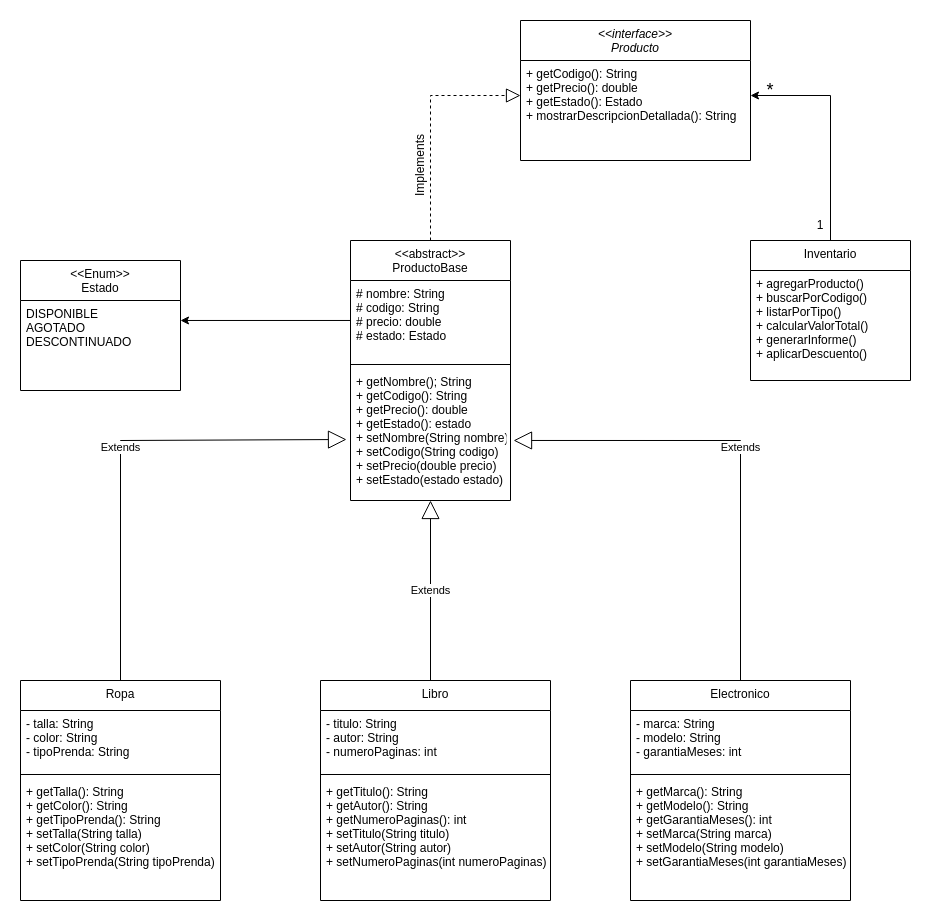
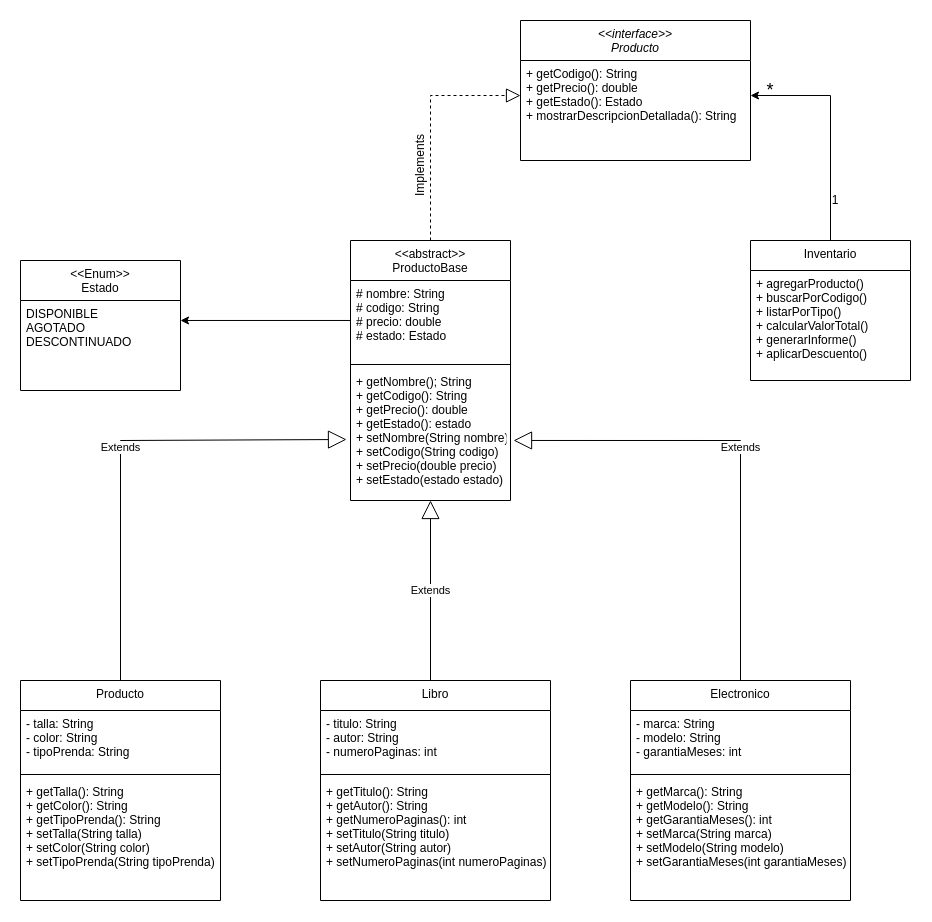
(821, 226) -> (836, 201)
(120, 694) -> (120, 694)
